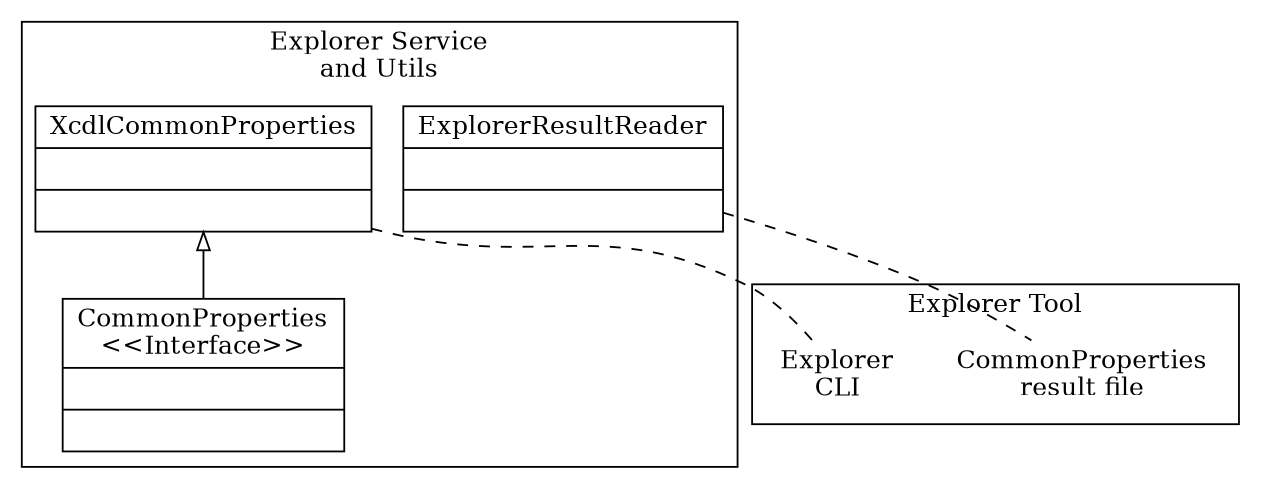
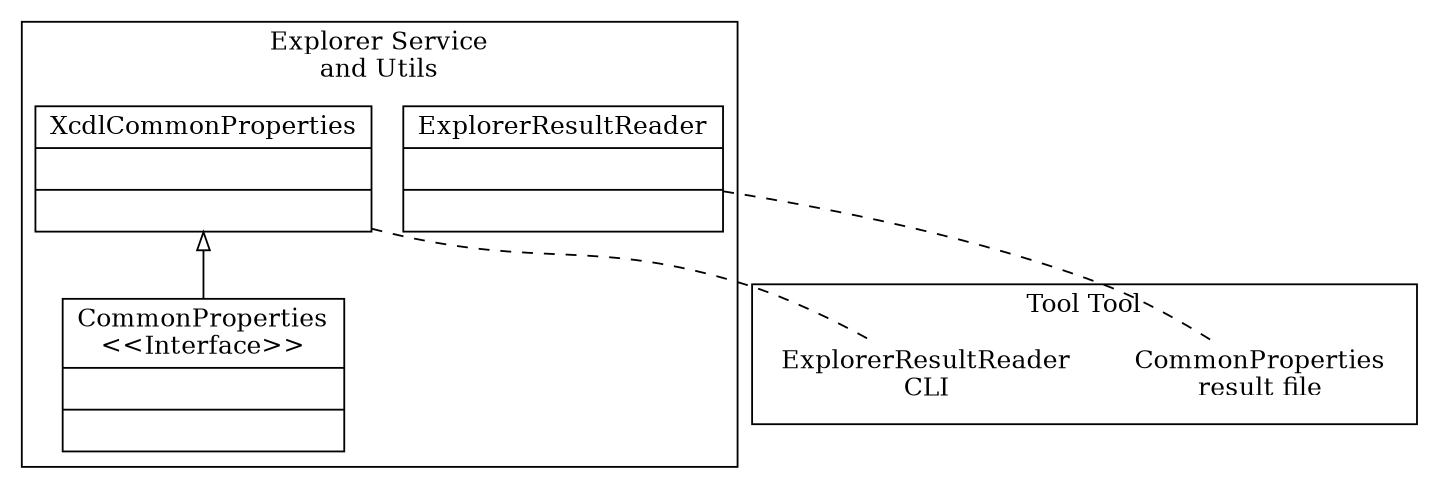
(996, 305) -> (1085, 305)
(837, 375) -> (927, 375)
